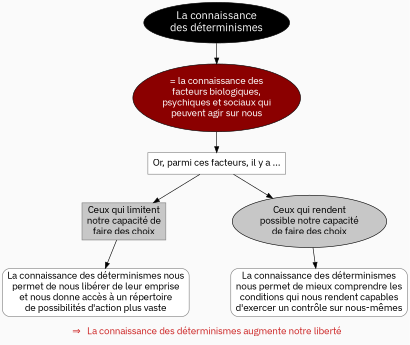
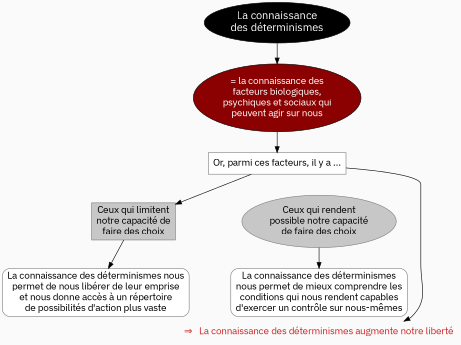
(250, 185) -> (421, 214)
(309, 221) -> (319, 221)
